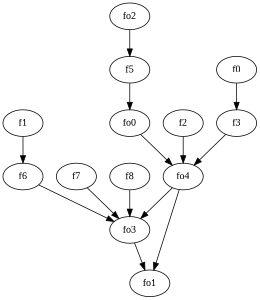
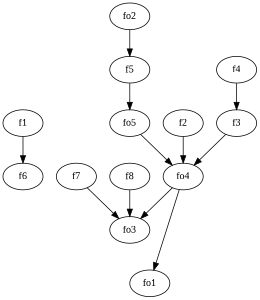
(237, 70) -> (237, 70)
(130, 123) -> (130, 123)
(73, 202) -> none
(138, 253) -> none
